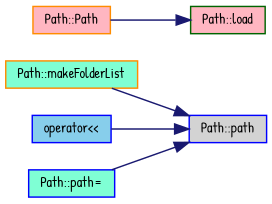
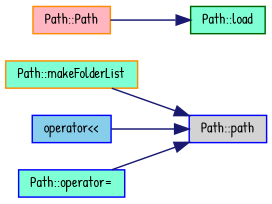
(228, 20) -> (228, 20)
(72, 183) -> (72, 183)
